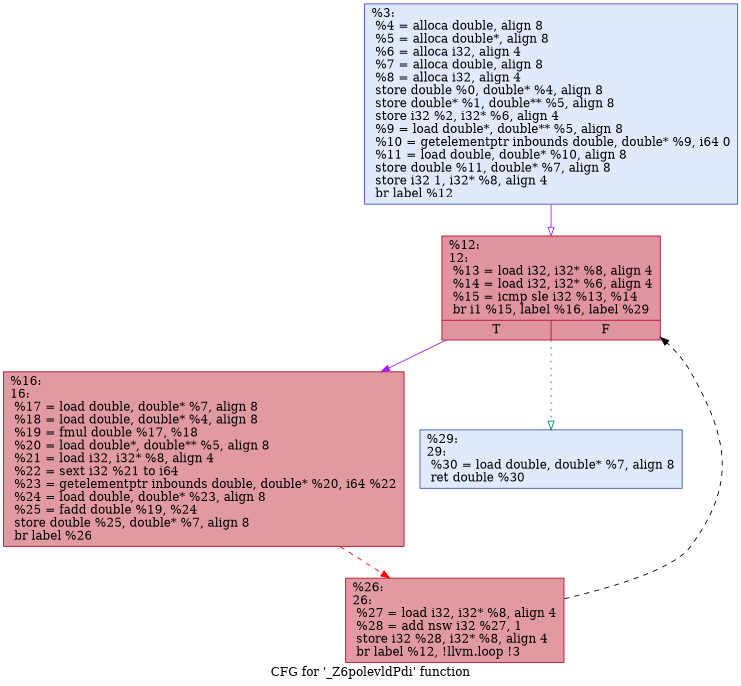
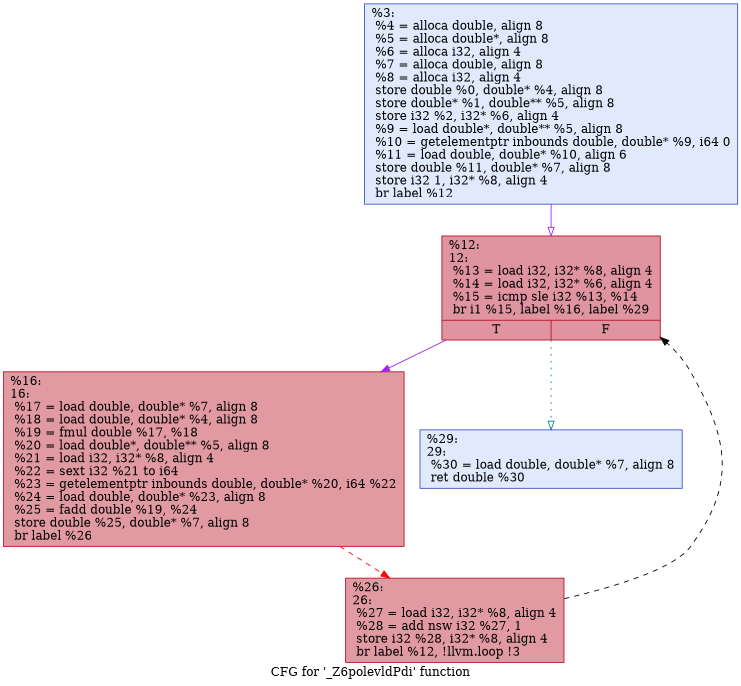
(499, 155) -> (499, 155)
